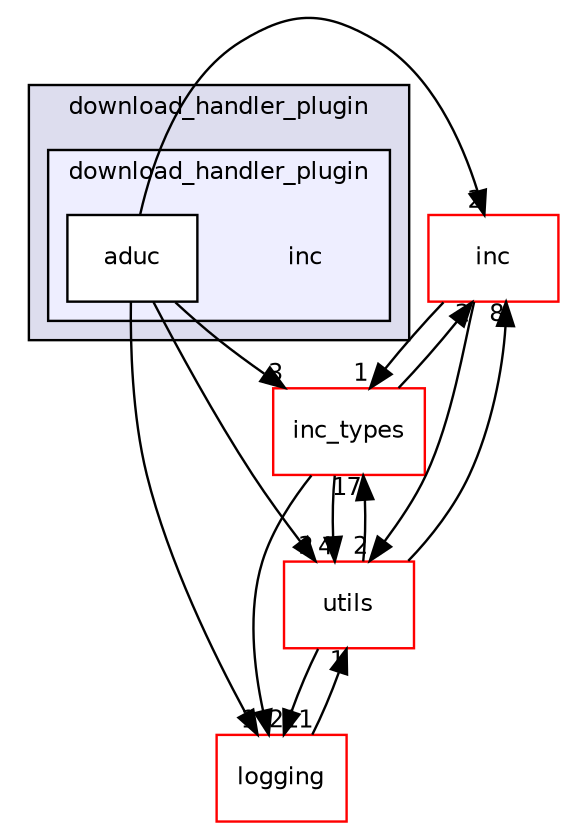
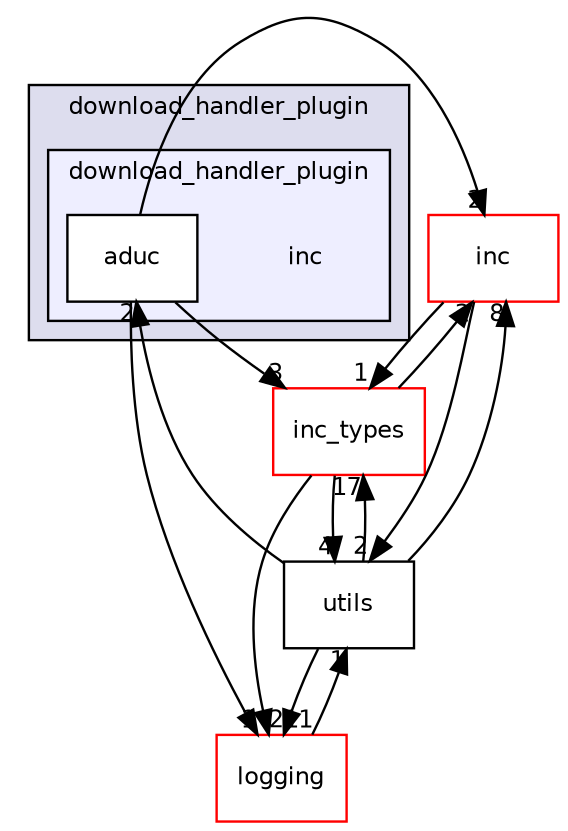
(222, 425) -> (184, 461)
(349, 605) -> (349, 605)
